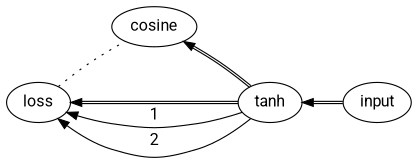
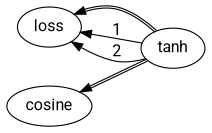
(91, 62) -> none
(377, 102) -> none
